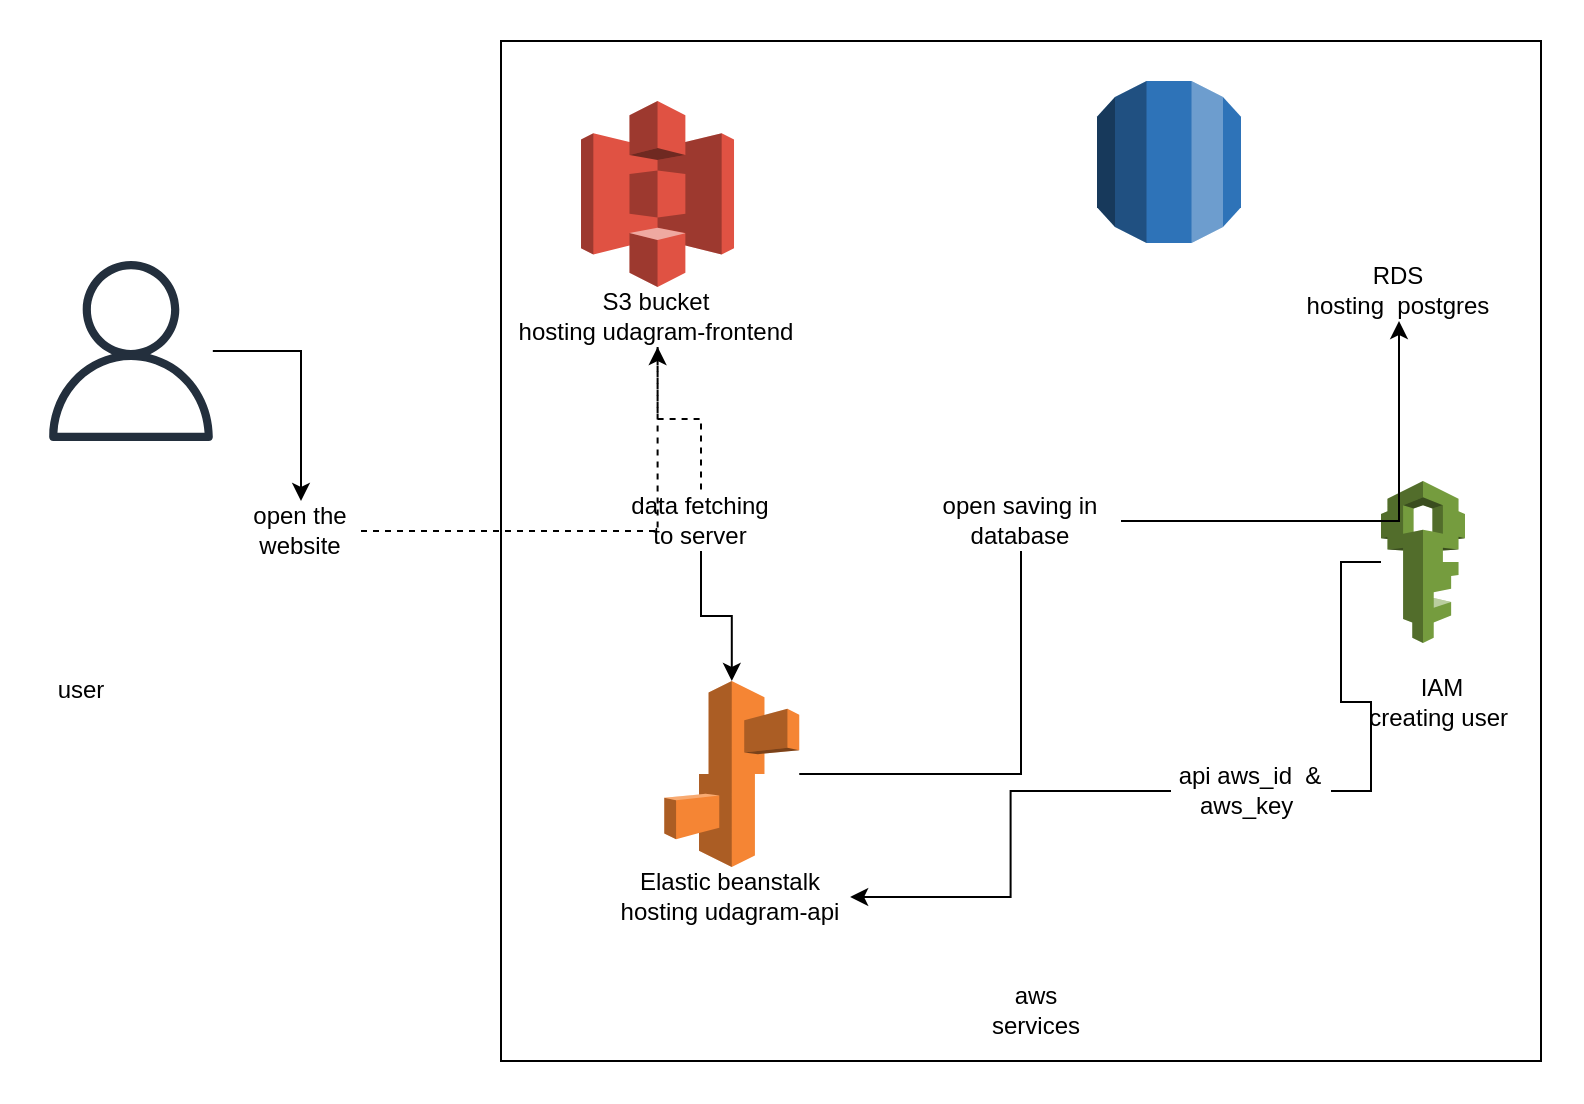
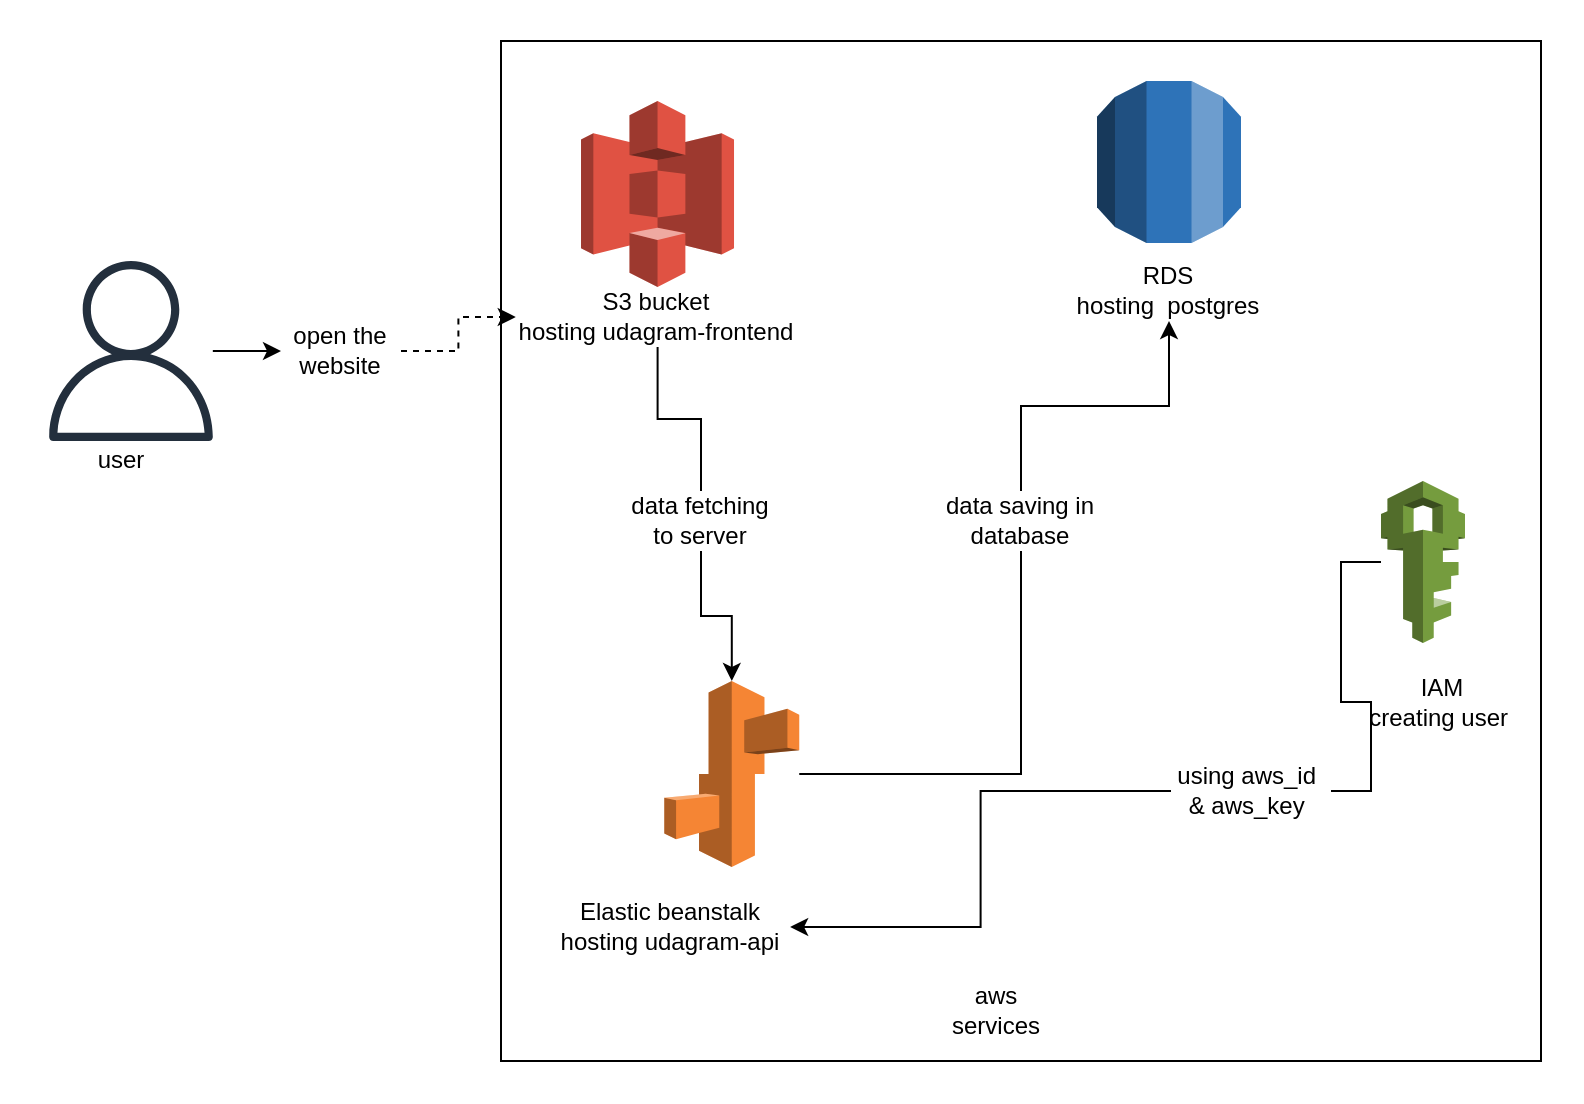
(1399, 291) -> (1169, 291)
(701, 435) -> (701, 435)
(1021, 521) -> (1021, 521)
(301, 531) -> (341, 351)
(81, 691) -> (121, 461)
(1251, 791) -> (1251, 791)
(732, 897) -> (672, 927)
(1037, 1011) -> (997, 1011)
